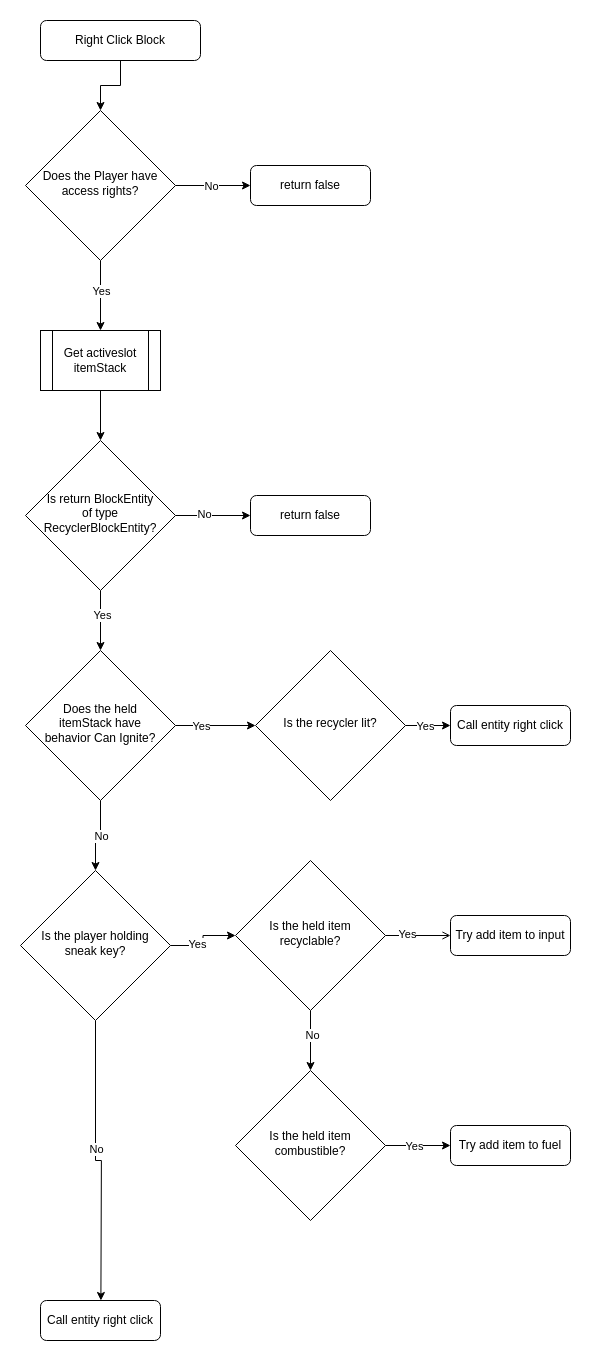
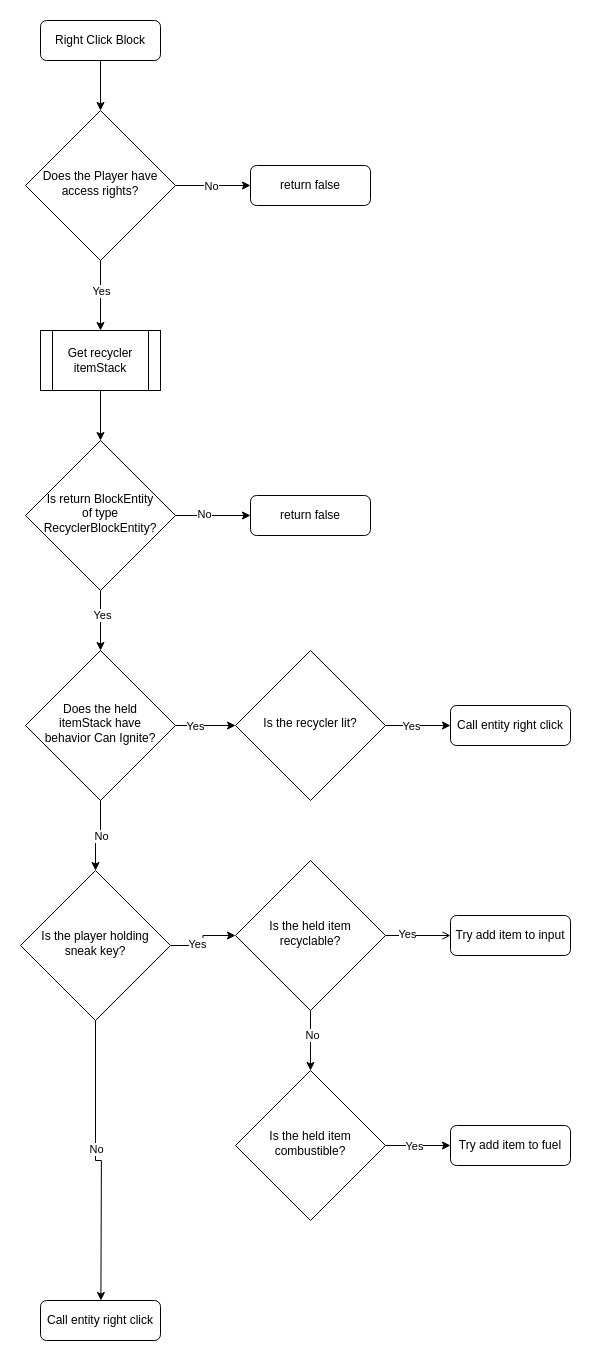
(121, 41) -> (101, 41)
(101, 361) -> (101, 361)
(331, 726) -> (311, 726)
